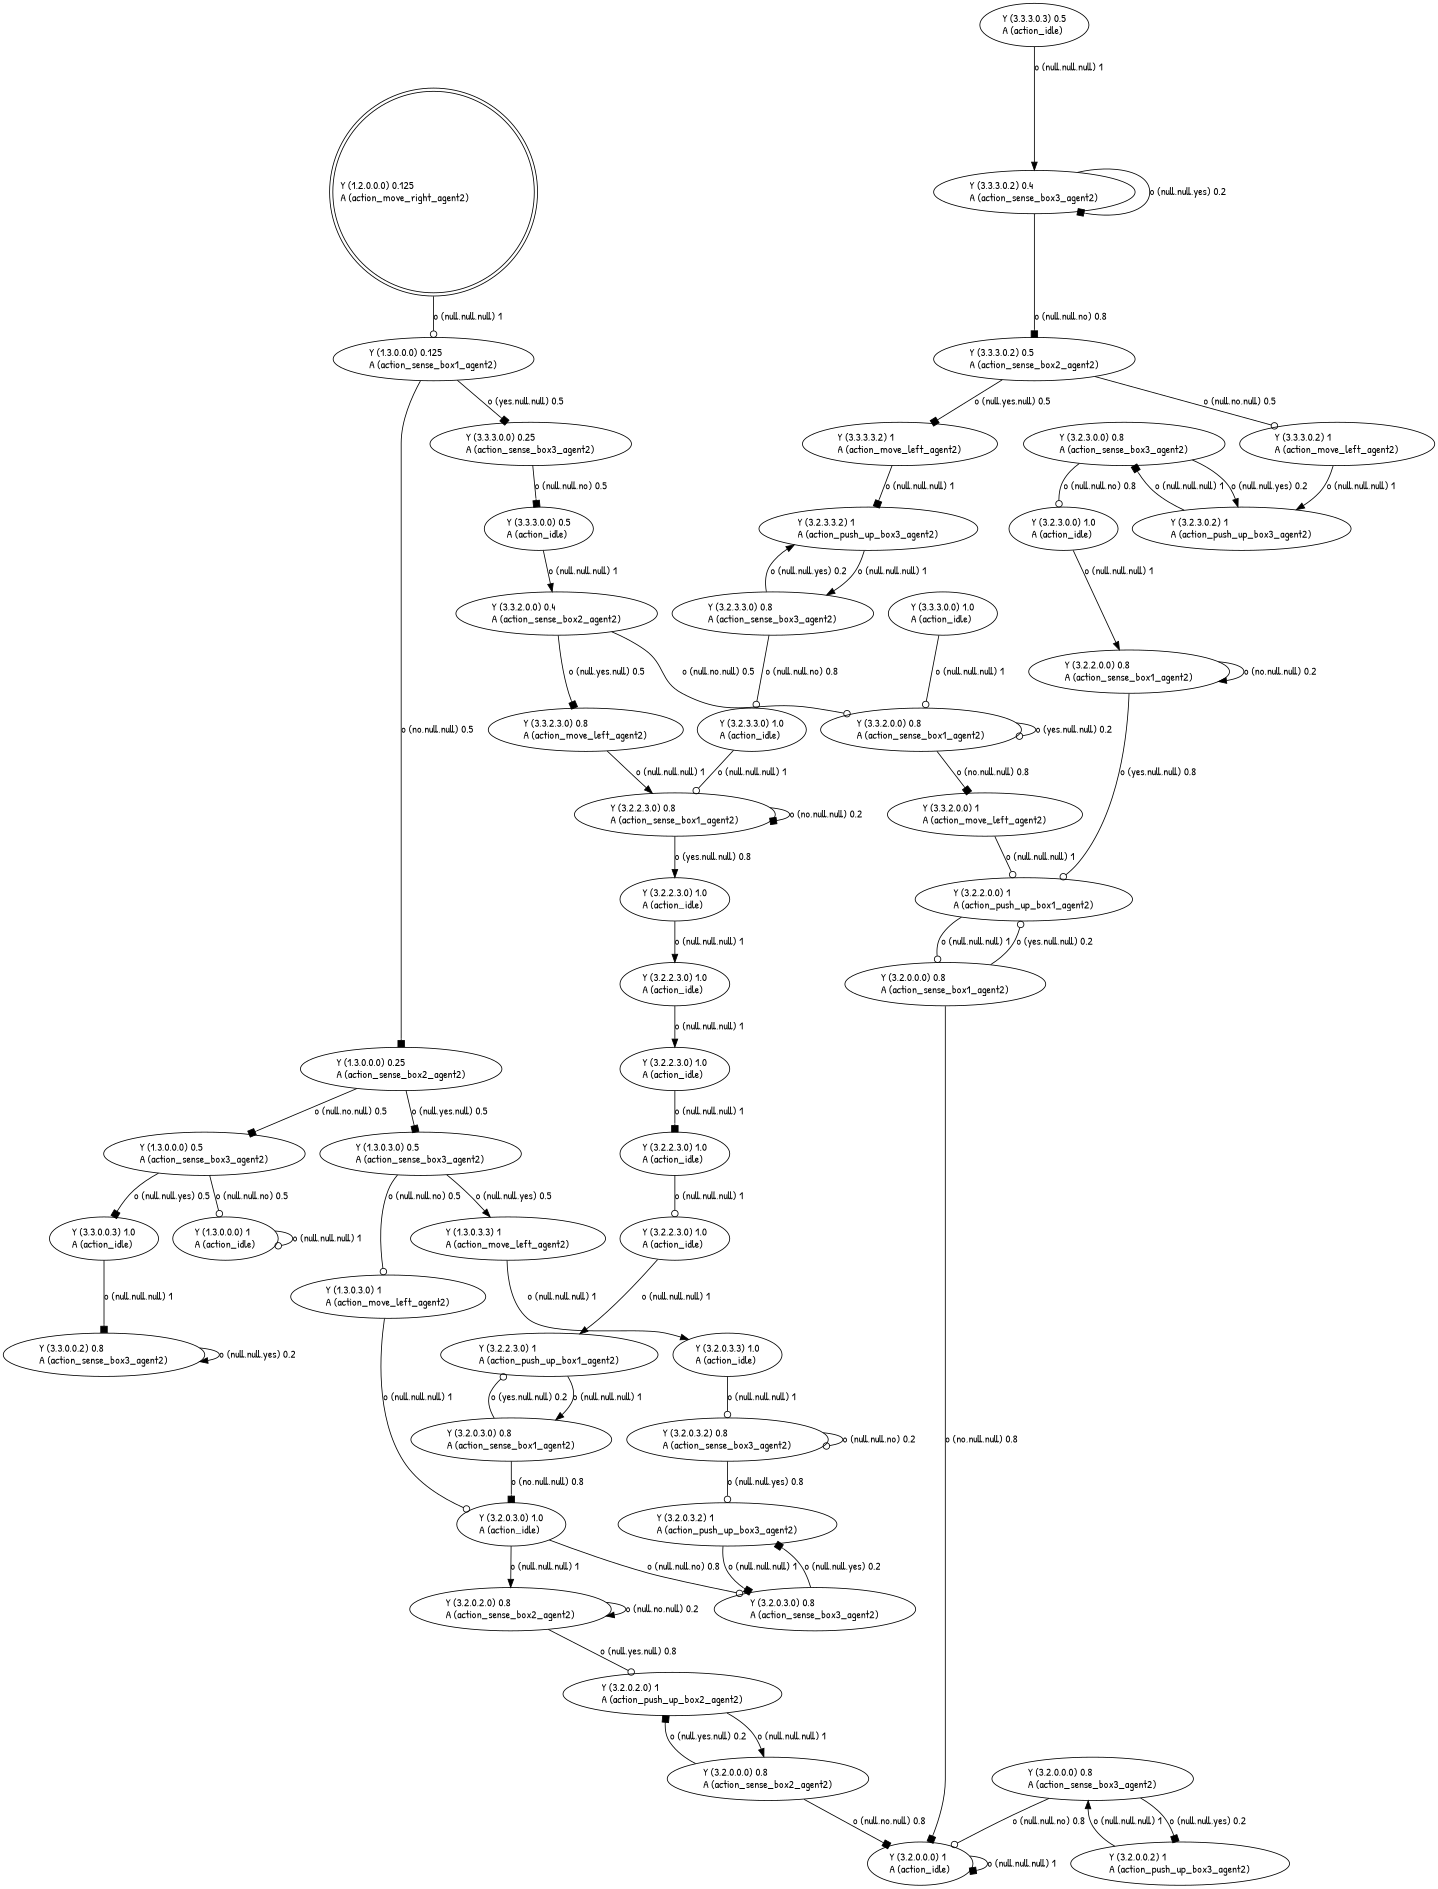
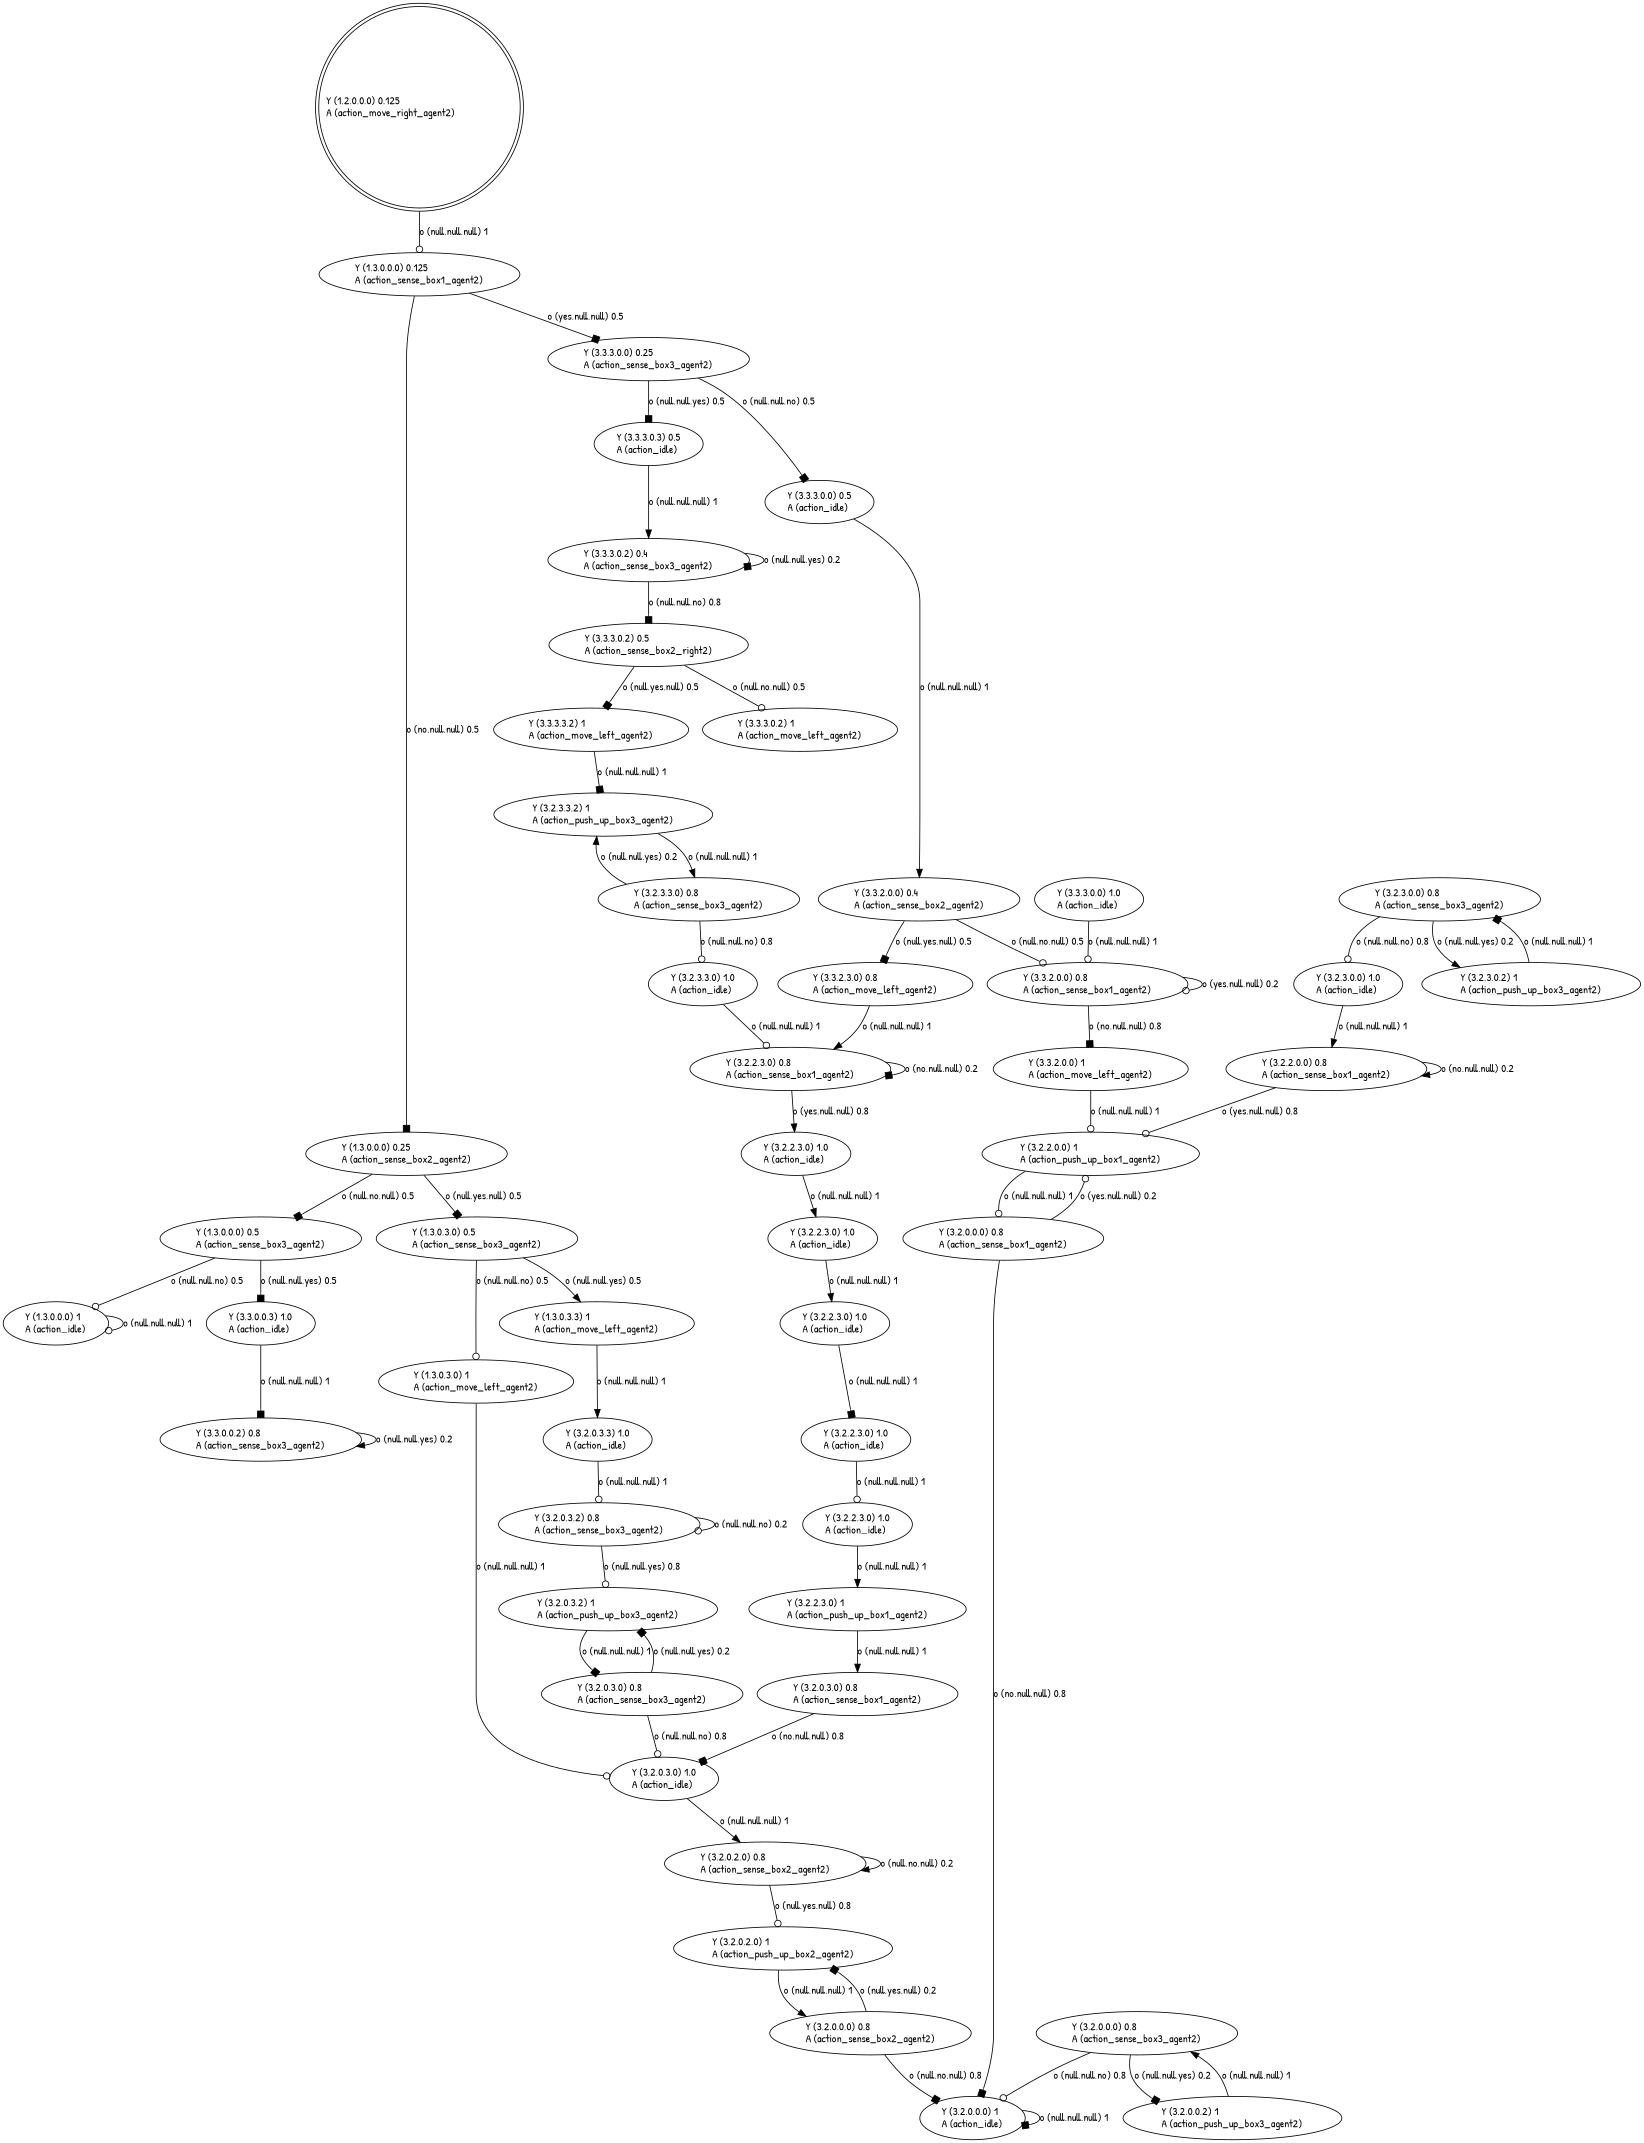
(1034, 359) -> (649, 645)
none -> (649, 397)
(1322, 489) -> none
(489, 1397) -> none
(641, 1571) -> (652, 1733)
